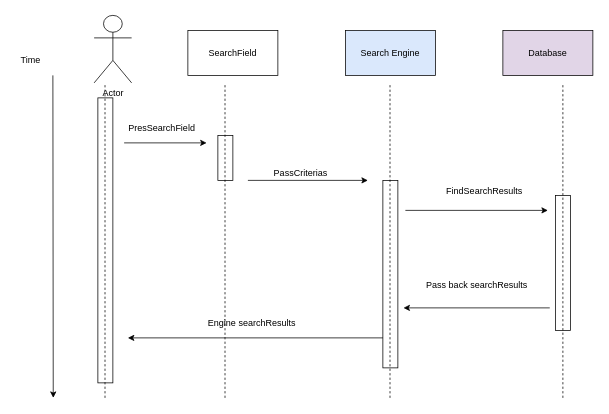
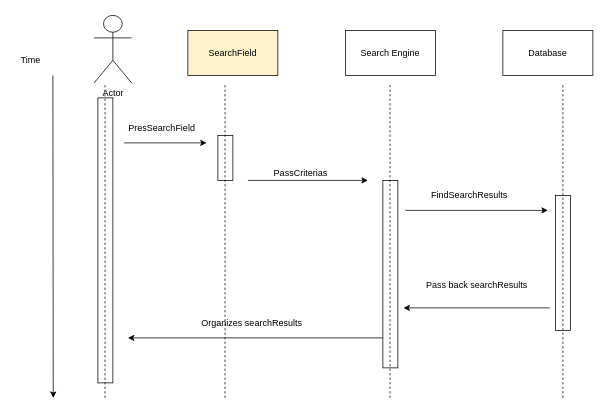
(233, 53) -> (233, 53)
(390, 53) -> (390, 53)
(548, 53) -> (548, 53)
(484, 192) -> (469, 195)
(252, 323) -> (252, 323)
